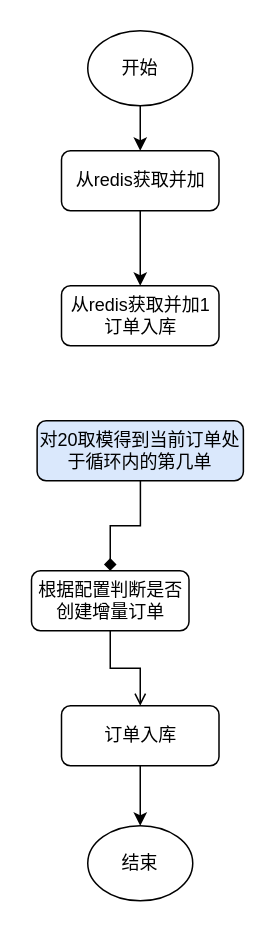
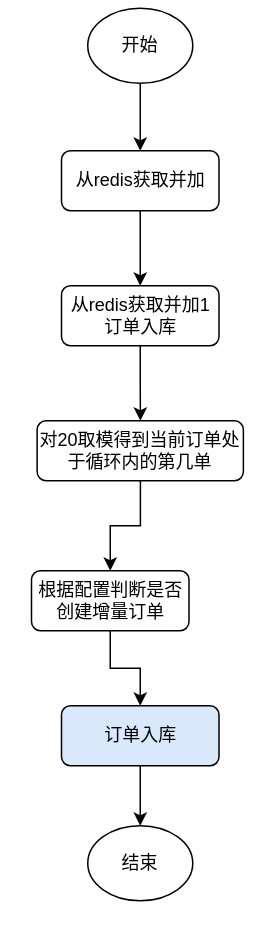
(140, 68) -> (140, 46)
none -> (140, 378)
(140, 451) -> (140, 451)
(110, 558) -> (110, 559)
(140, 696) -> (140, 694)
(140, 736) -> (140, 736)
